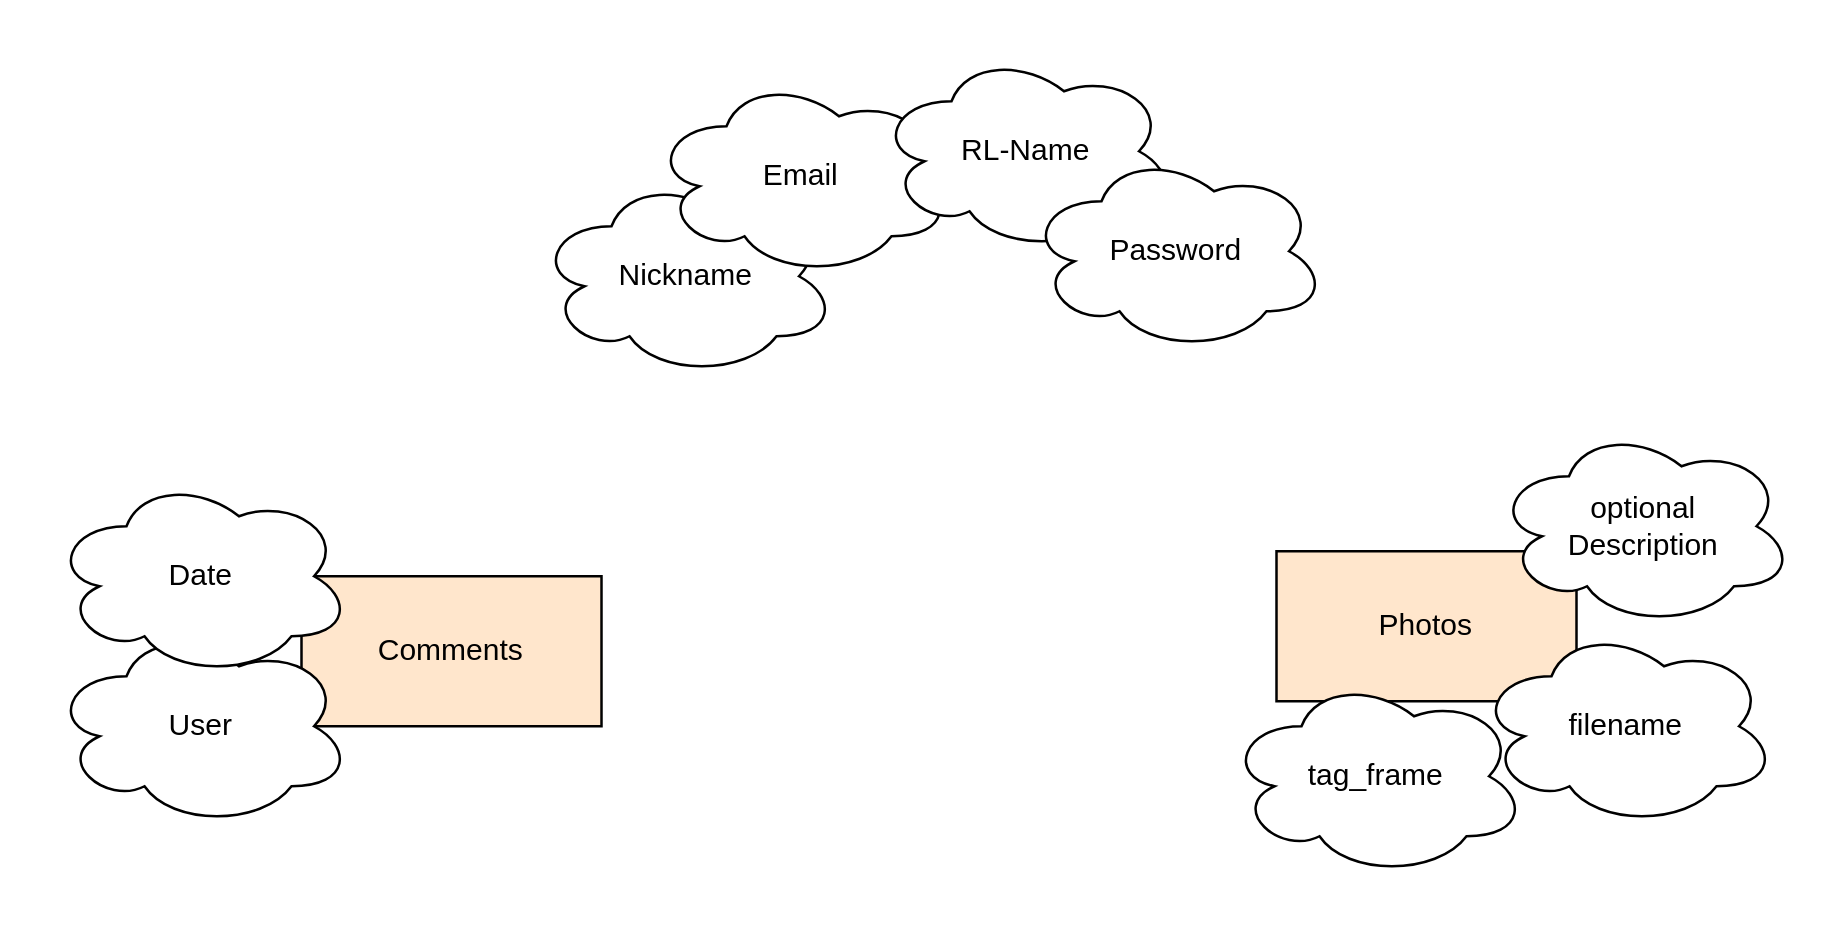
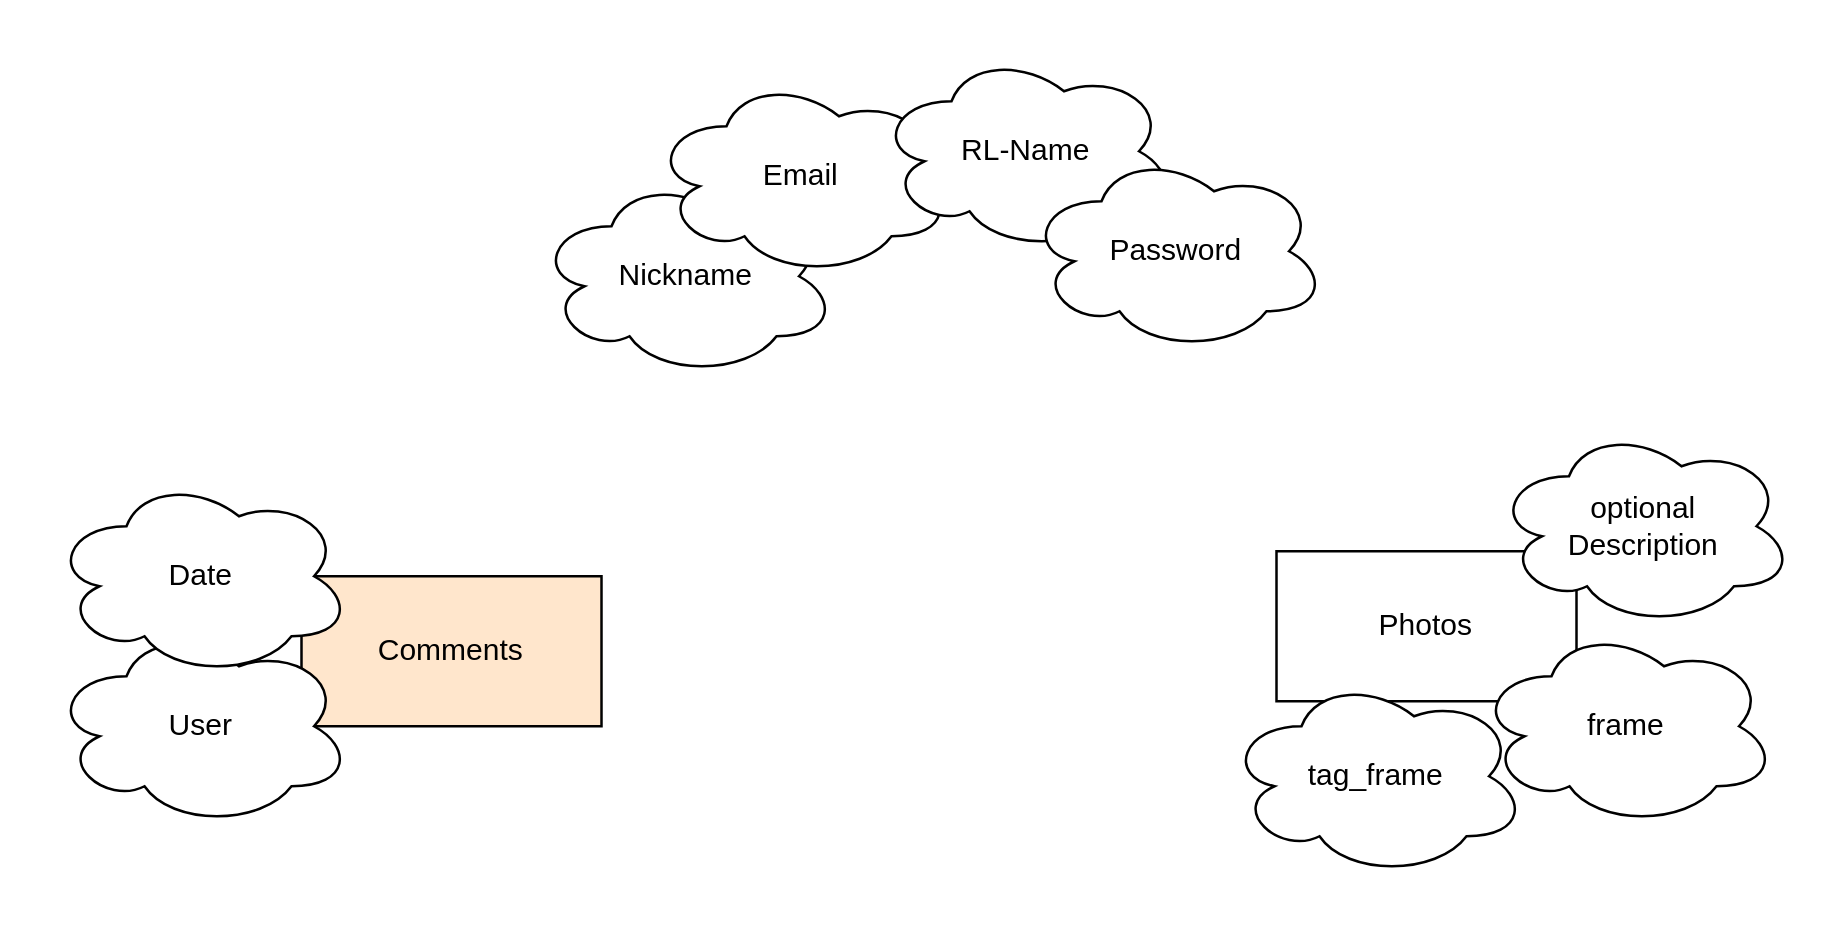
(1426, 626) -> (1426, 626)
(1626, 726) -> (1626, 726)
